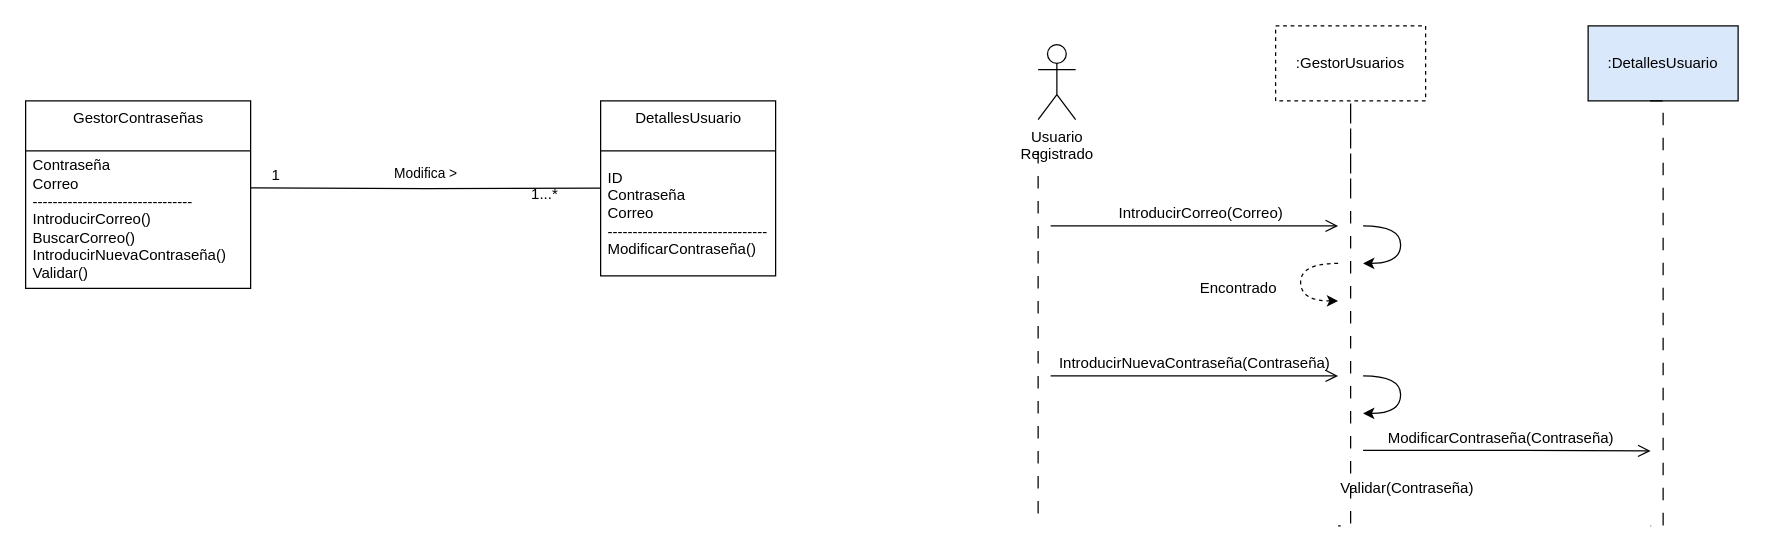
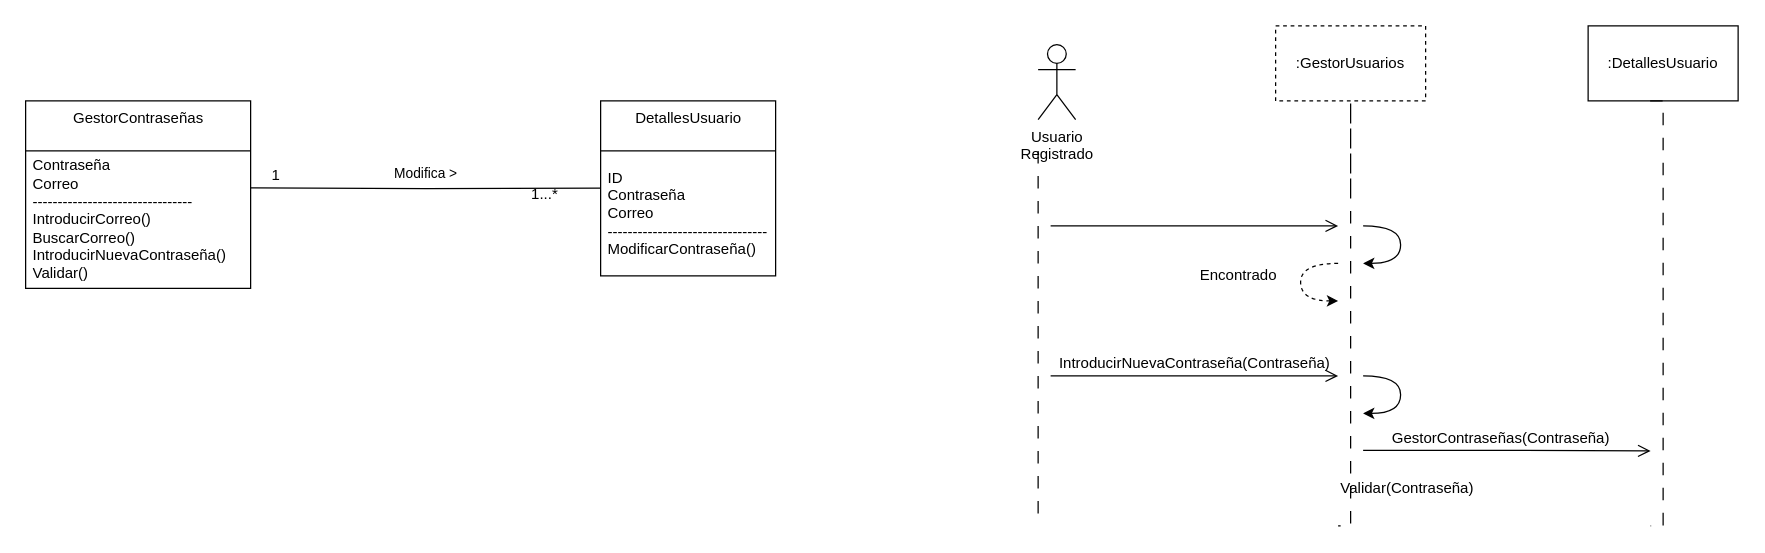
(1663, 63) -> (1663, 63)
(1201, 213) -> none
(1238, 288) -> (1238, 276)
(1501, 438) -> (1501, 438)
